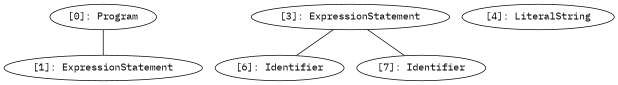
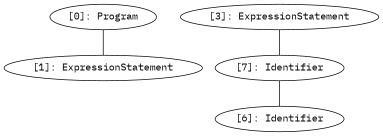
(538, 17) -> none
(315, 43) -> (280, 94)
